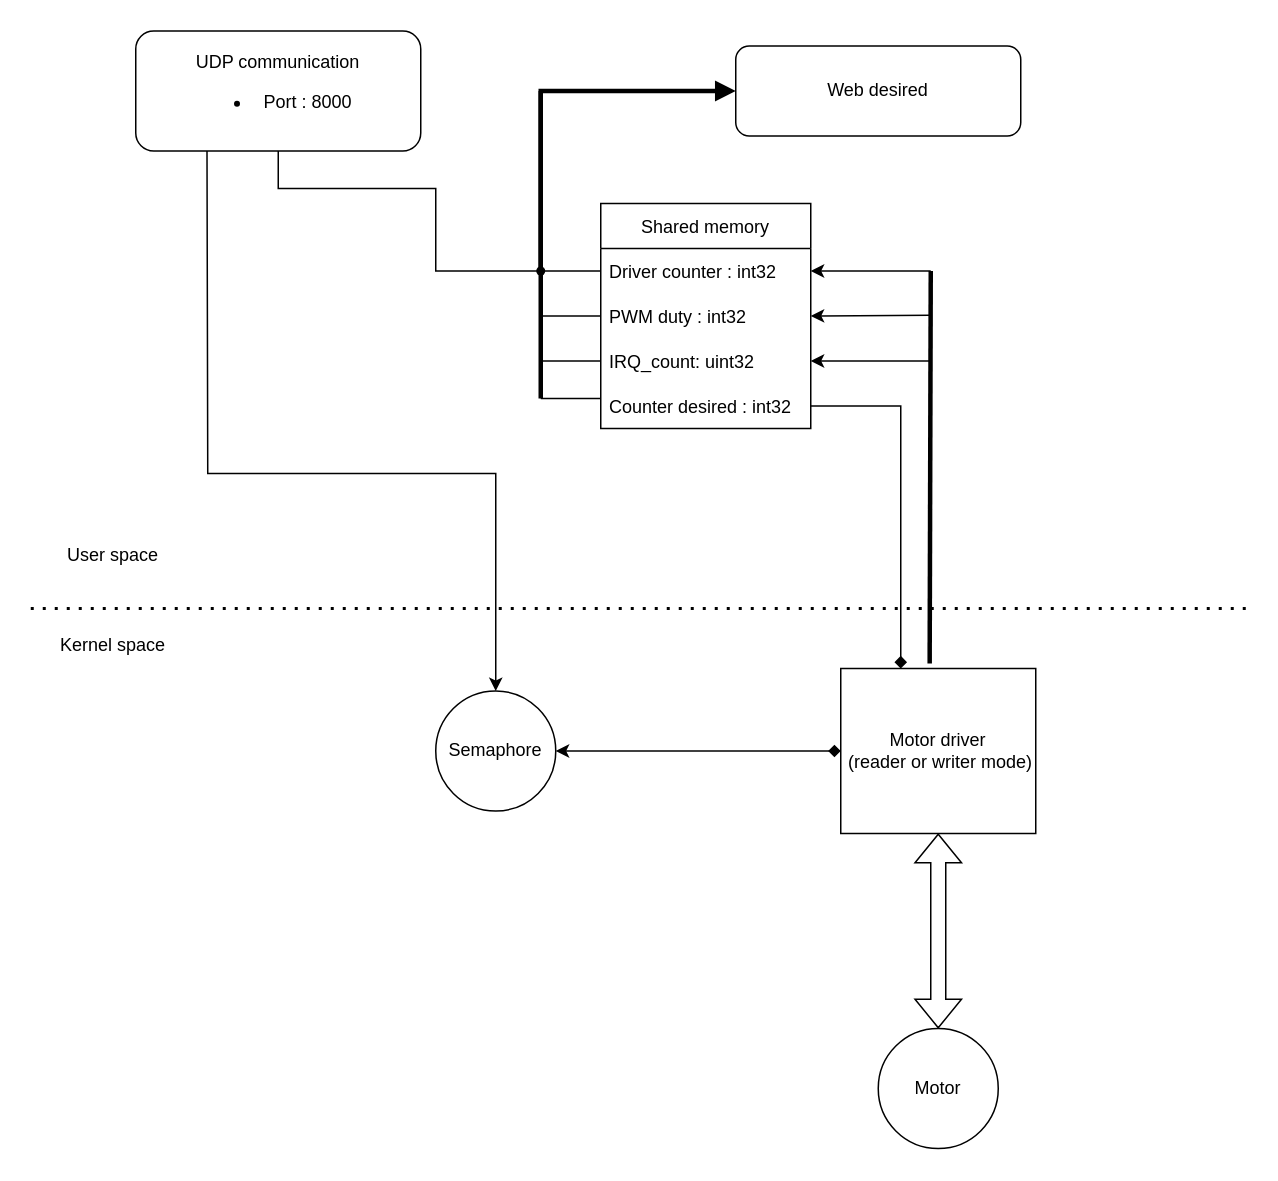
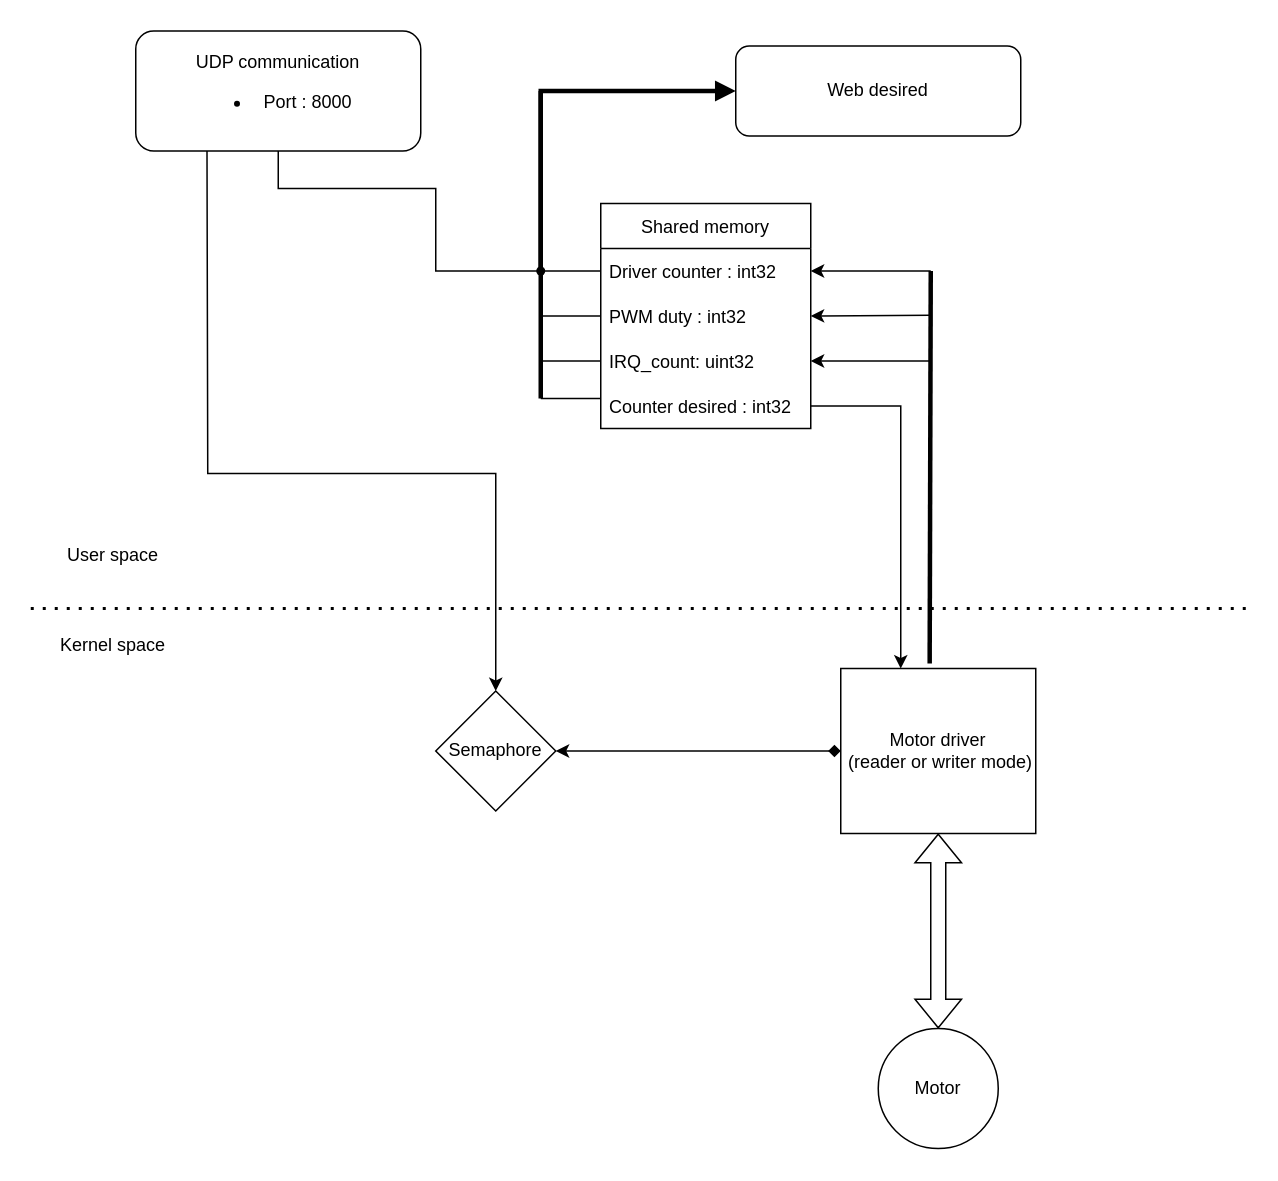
(901, 656) -> (901, 657)
(496, 751) -> (496, 751)
